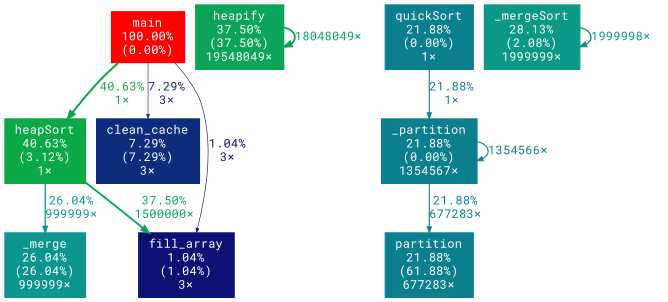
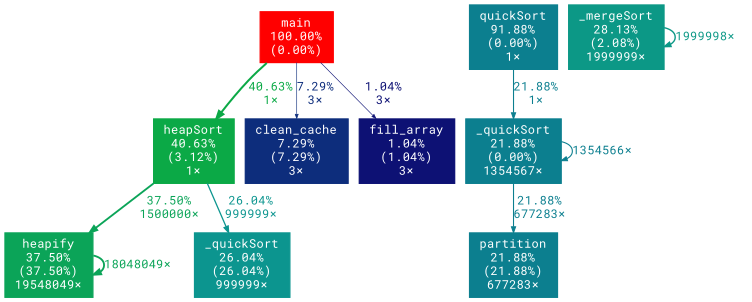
(429, 37) -> (514, 37)
(429, 151) -> (514, 151)
(114, 205) -> (125, 206)
(45, 265) -> (242, 265)
(429, 265) -> (514, 265)
